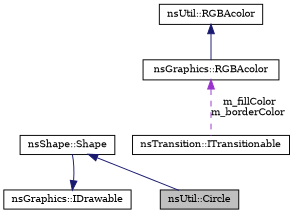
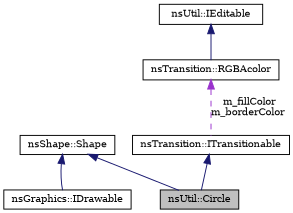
(211, 14) -> (211, 14)
(211, 70) -> (211, 70)
(74, 167) -> (61, 177)
none -> (204, 177)
